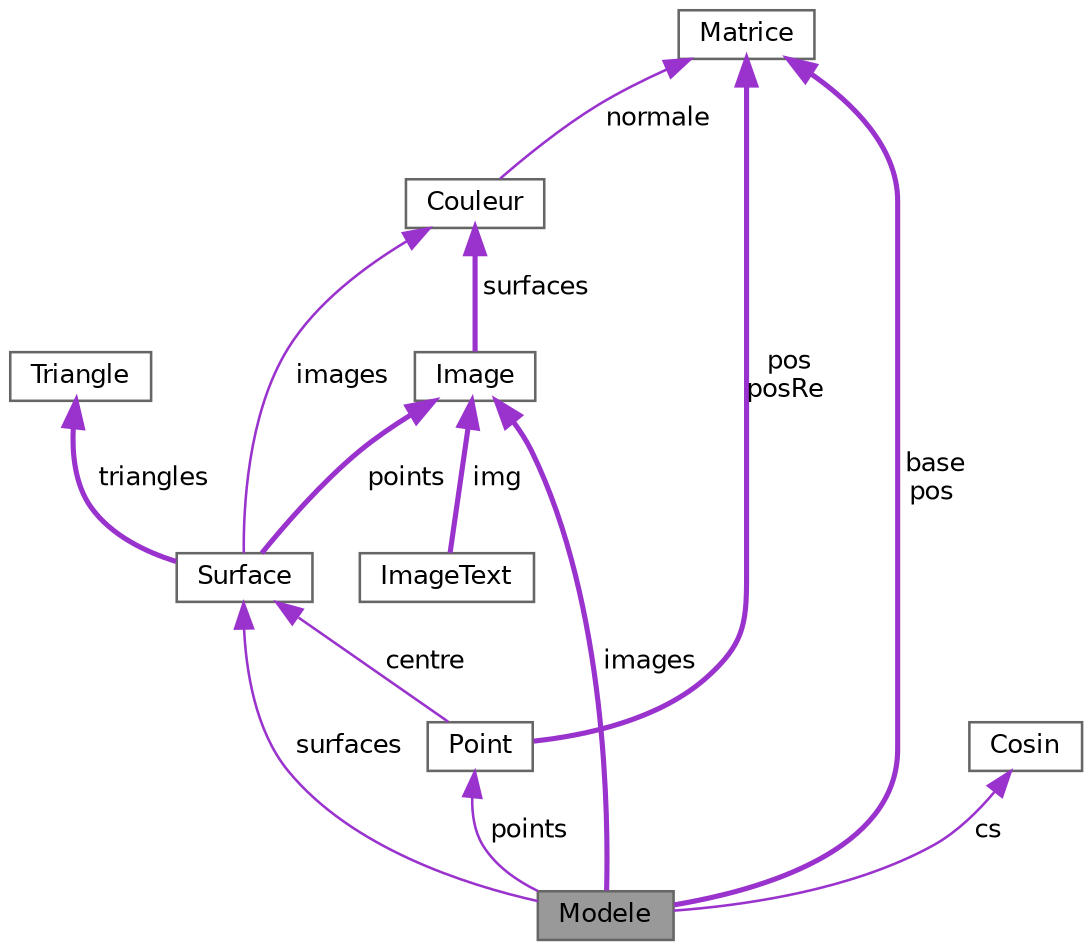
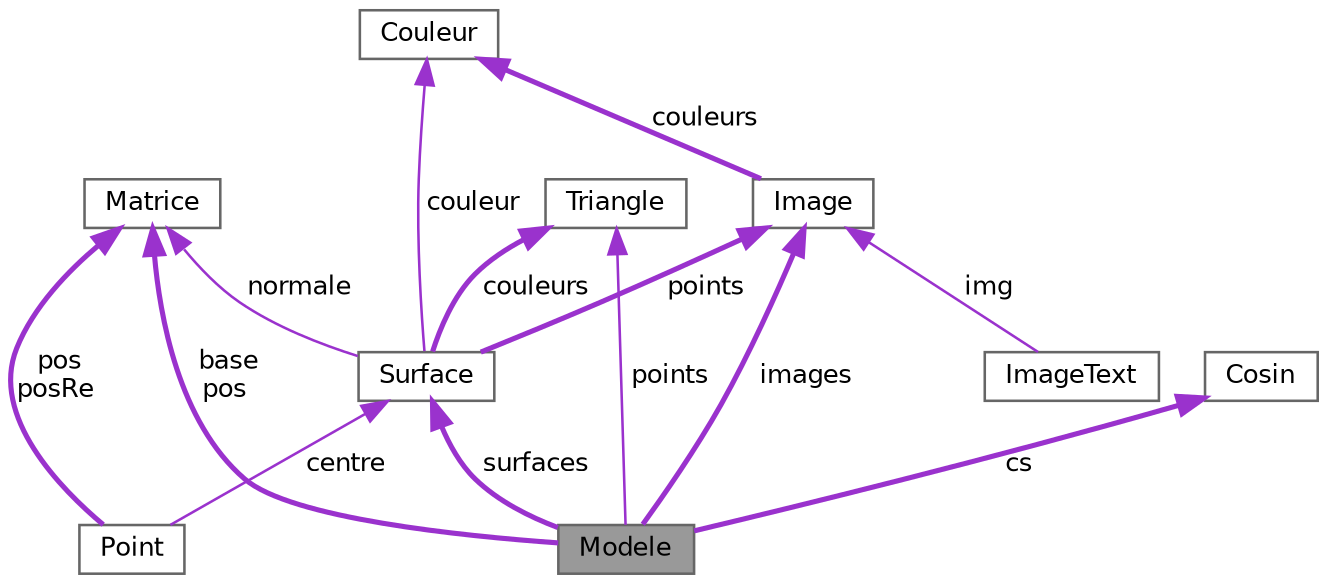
(579, 117) -> (262, 316)
(533, 288) -> (702, 119)
(339, 376) -> (470, 204)
(150, 479) -> (533, 288)
(459, 490) -> (953, 297)
(338, 817) -> (488, 490)
(490, 855) -> (621, 390)
(846, 881) -> (937, 471)
